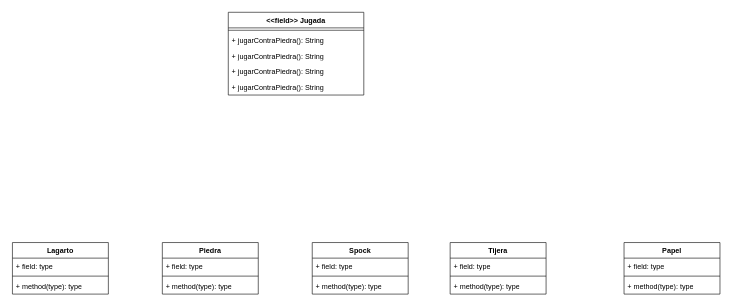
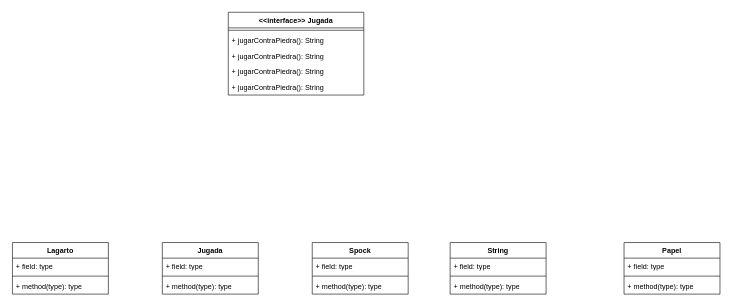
(296, 21) -> (296, 21)
(210, 251) -> (210, 251)
(498, 251) -> (498, 251)
